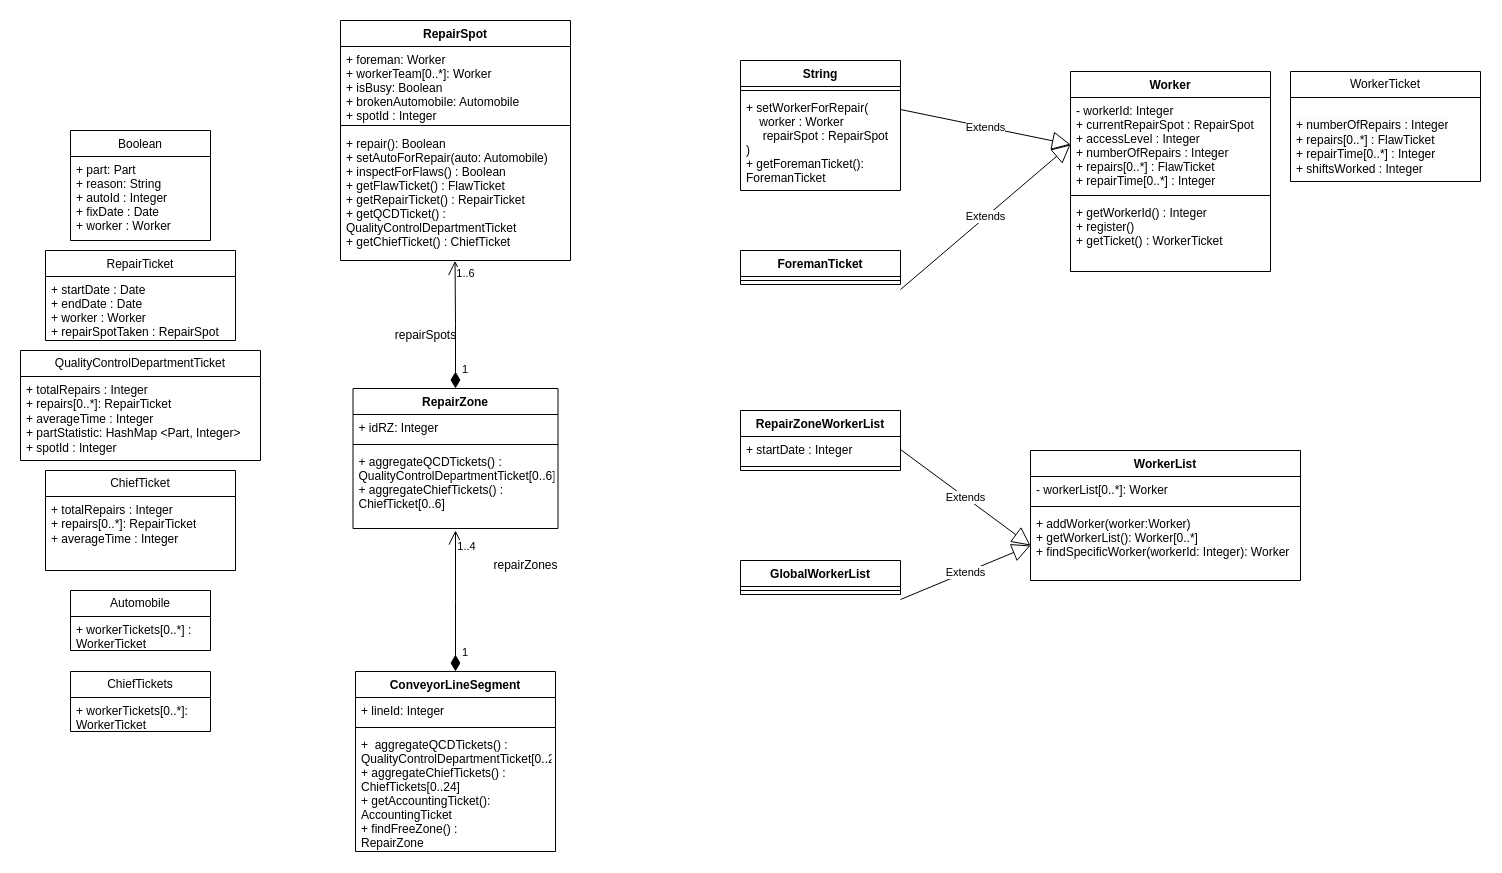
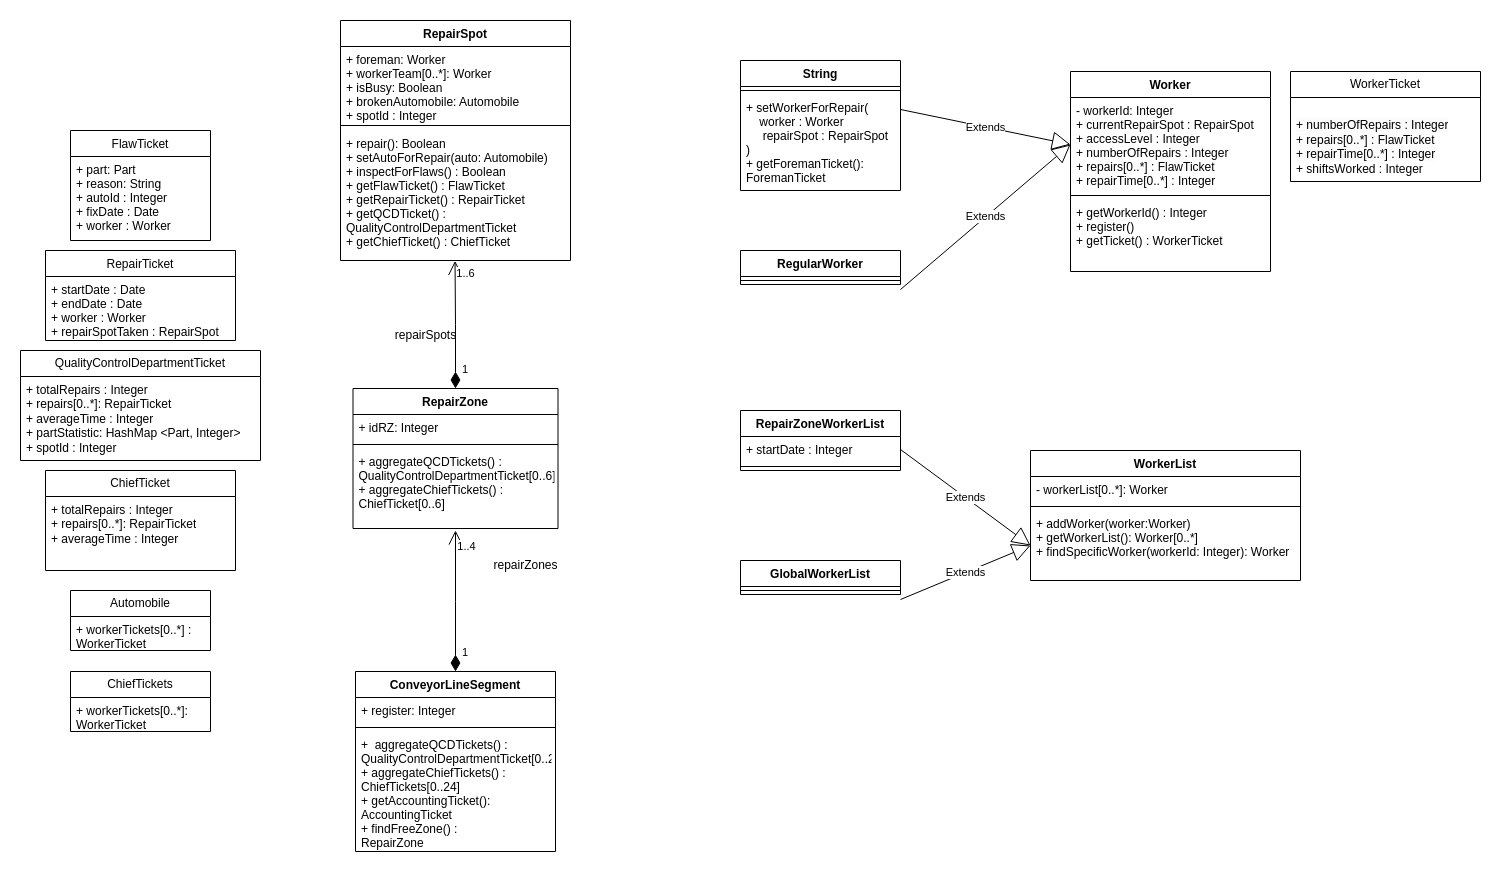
(140, 144) -> (140, 144)
(820, 264) -> (820, 264)
(410, 711) -> (419, 711)
